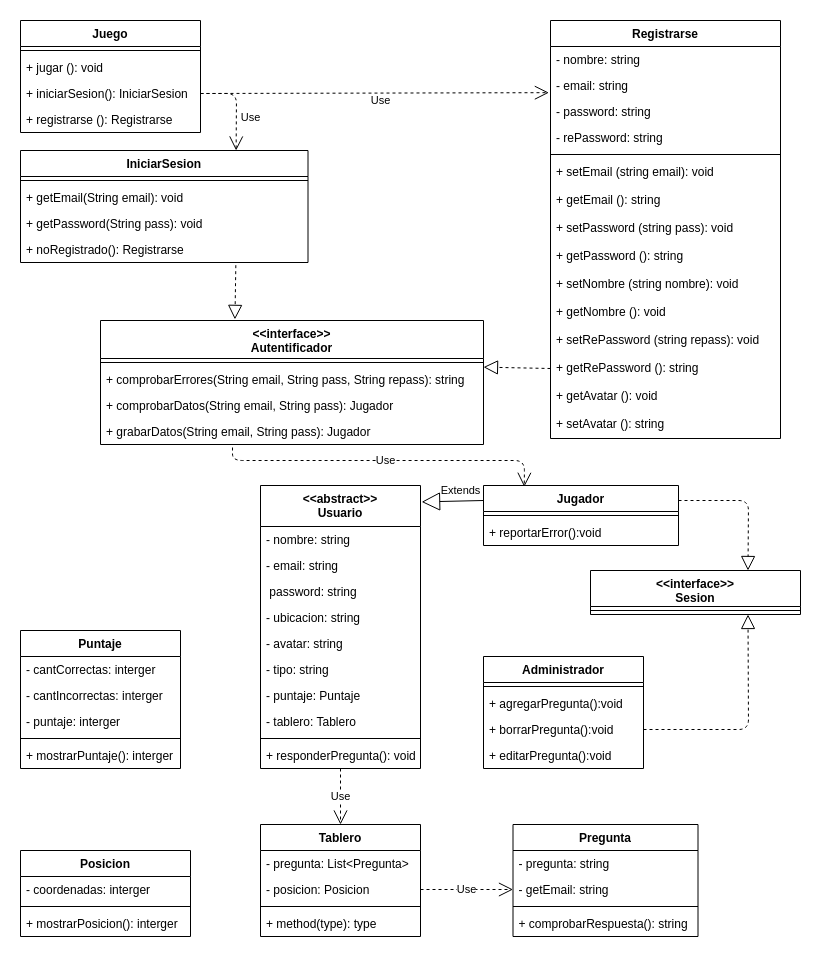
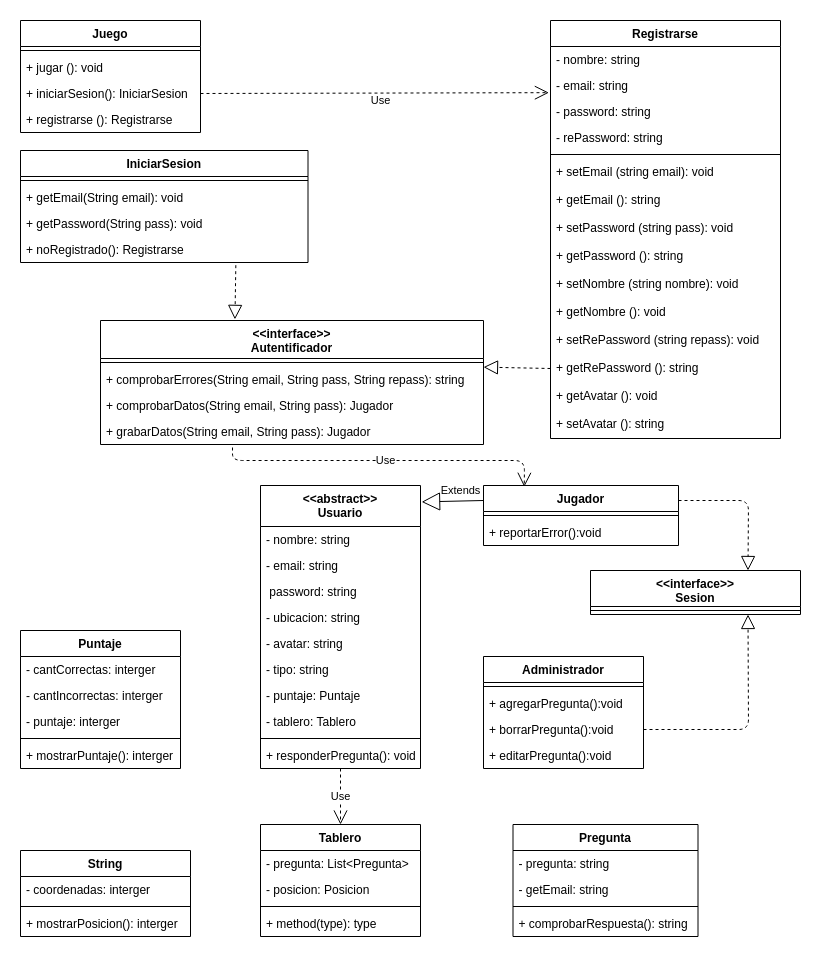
(236, 122) -> none
(105, 864) -> (105, 864)
(466, 890) -> none
